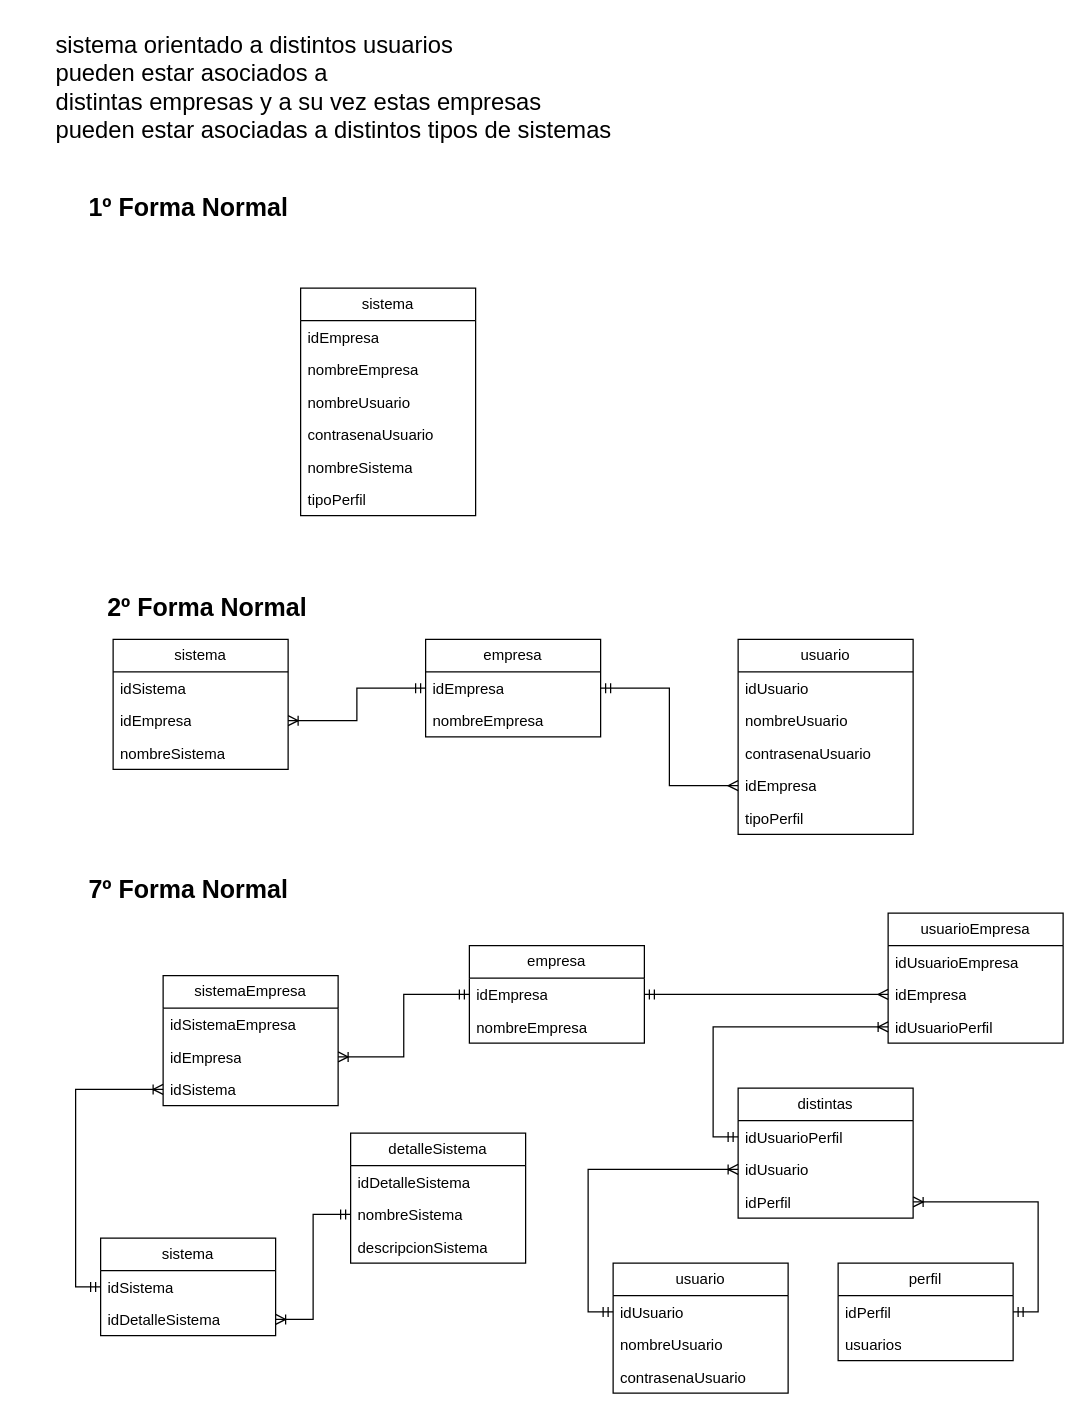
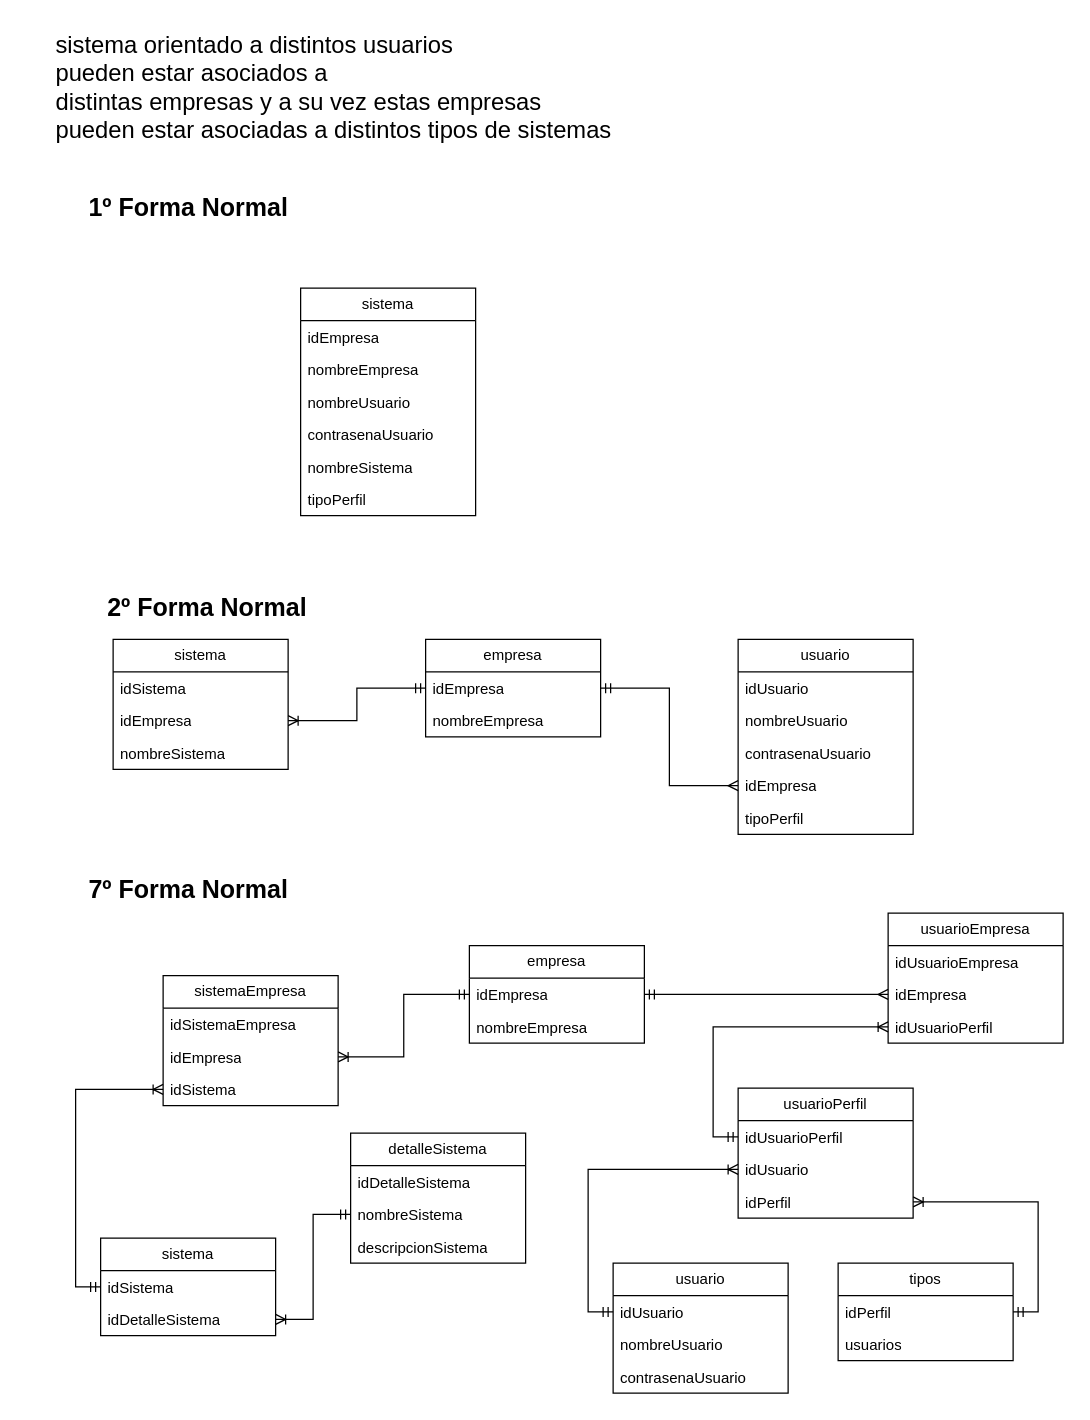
(826, 1104) -> (826, 1104)
(926, 1279) -> (926, 1279)
